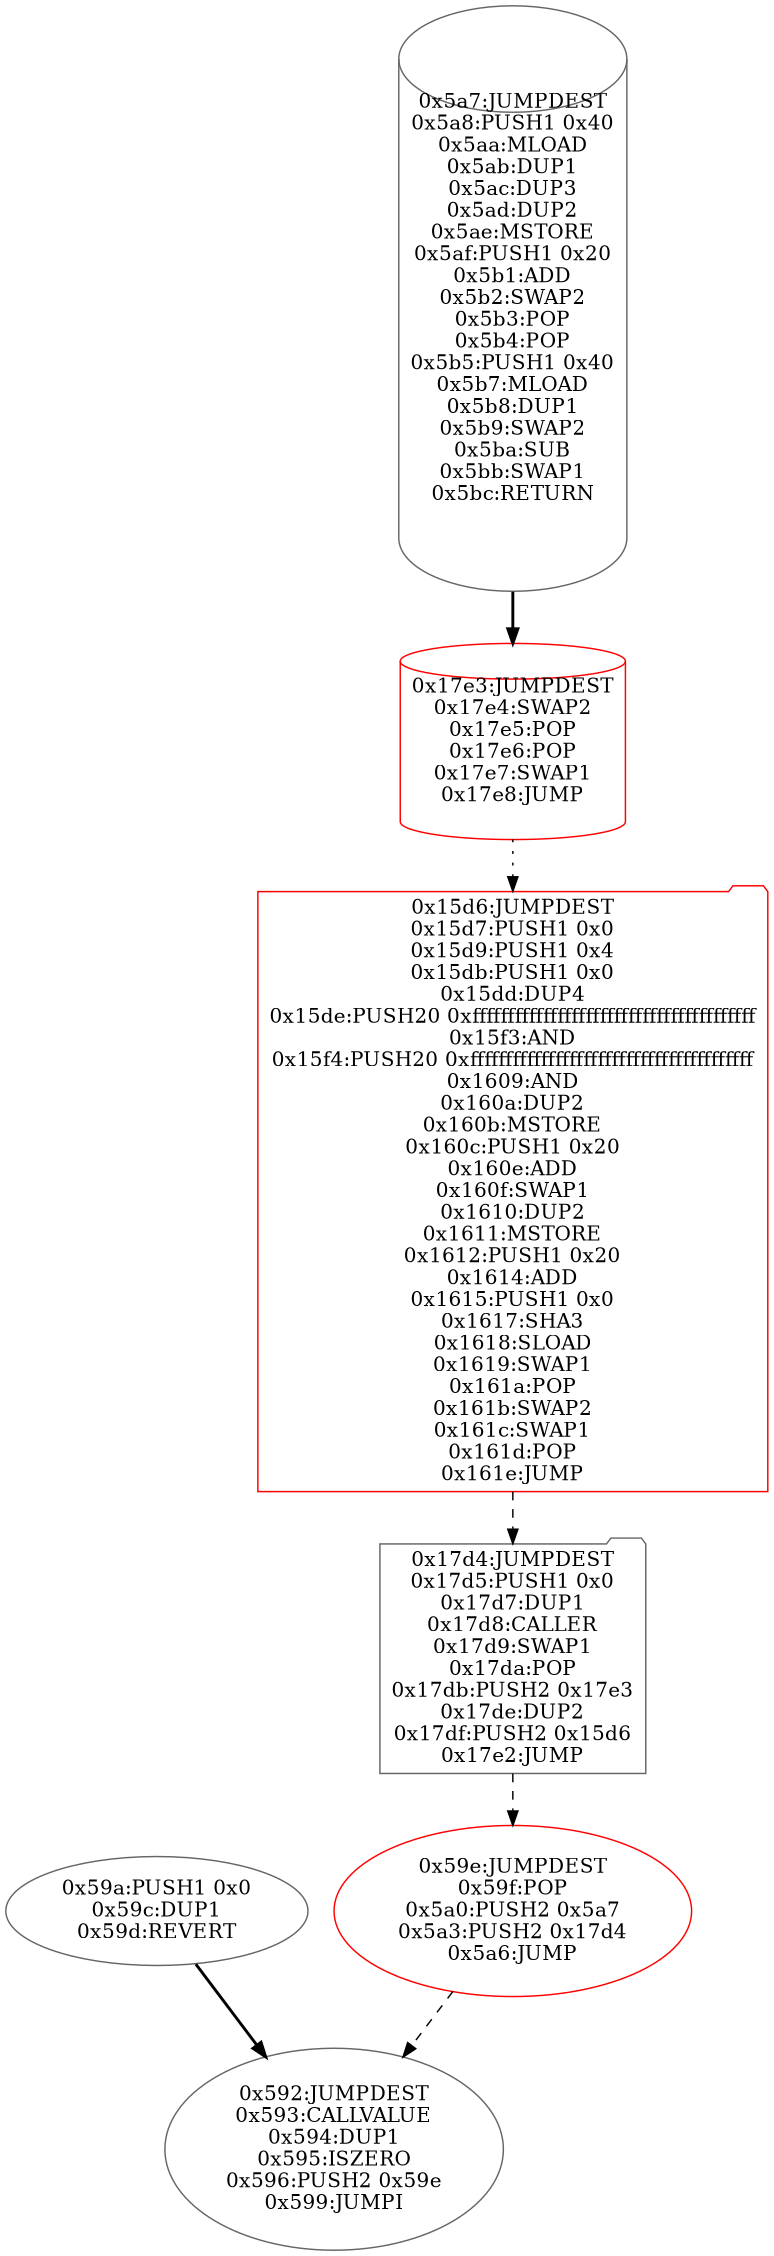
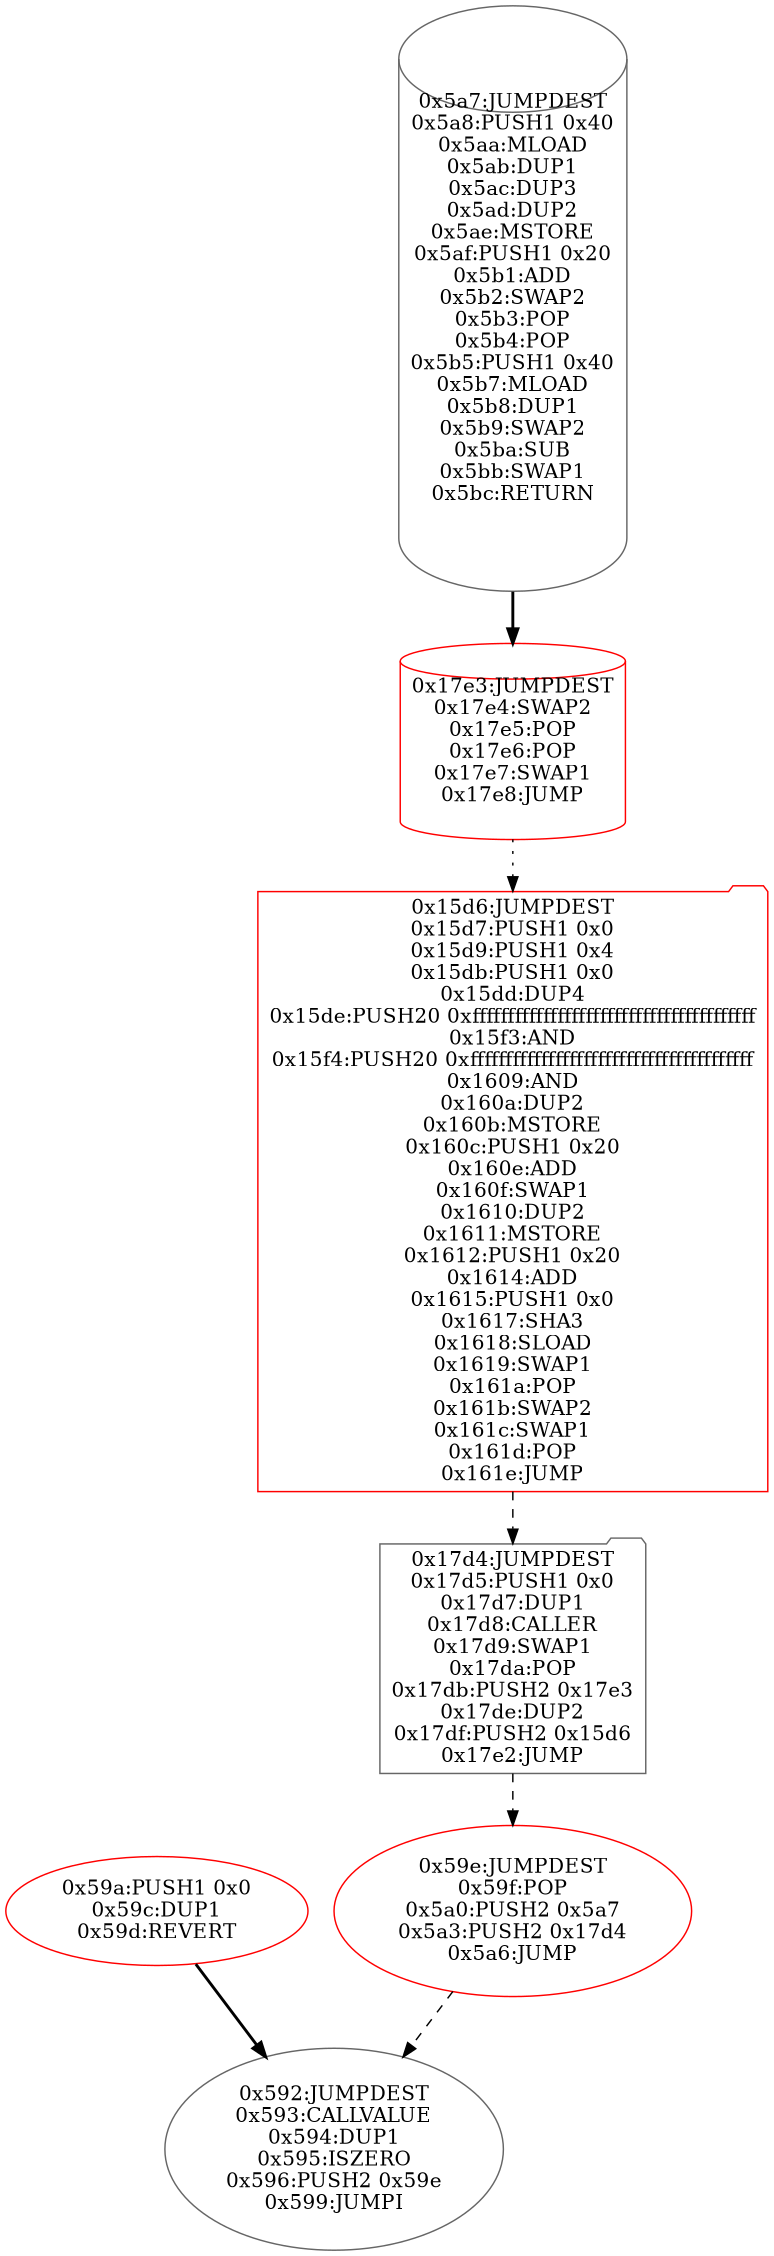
(157, 1911) -> (157, 1911)
